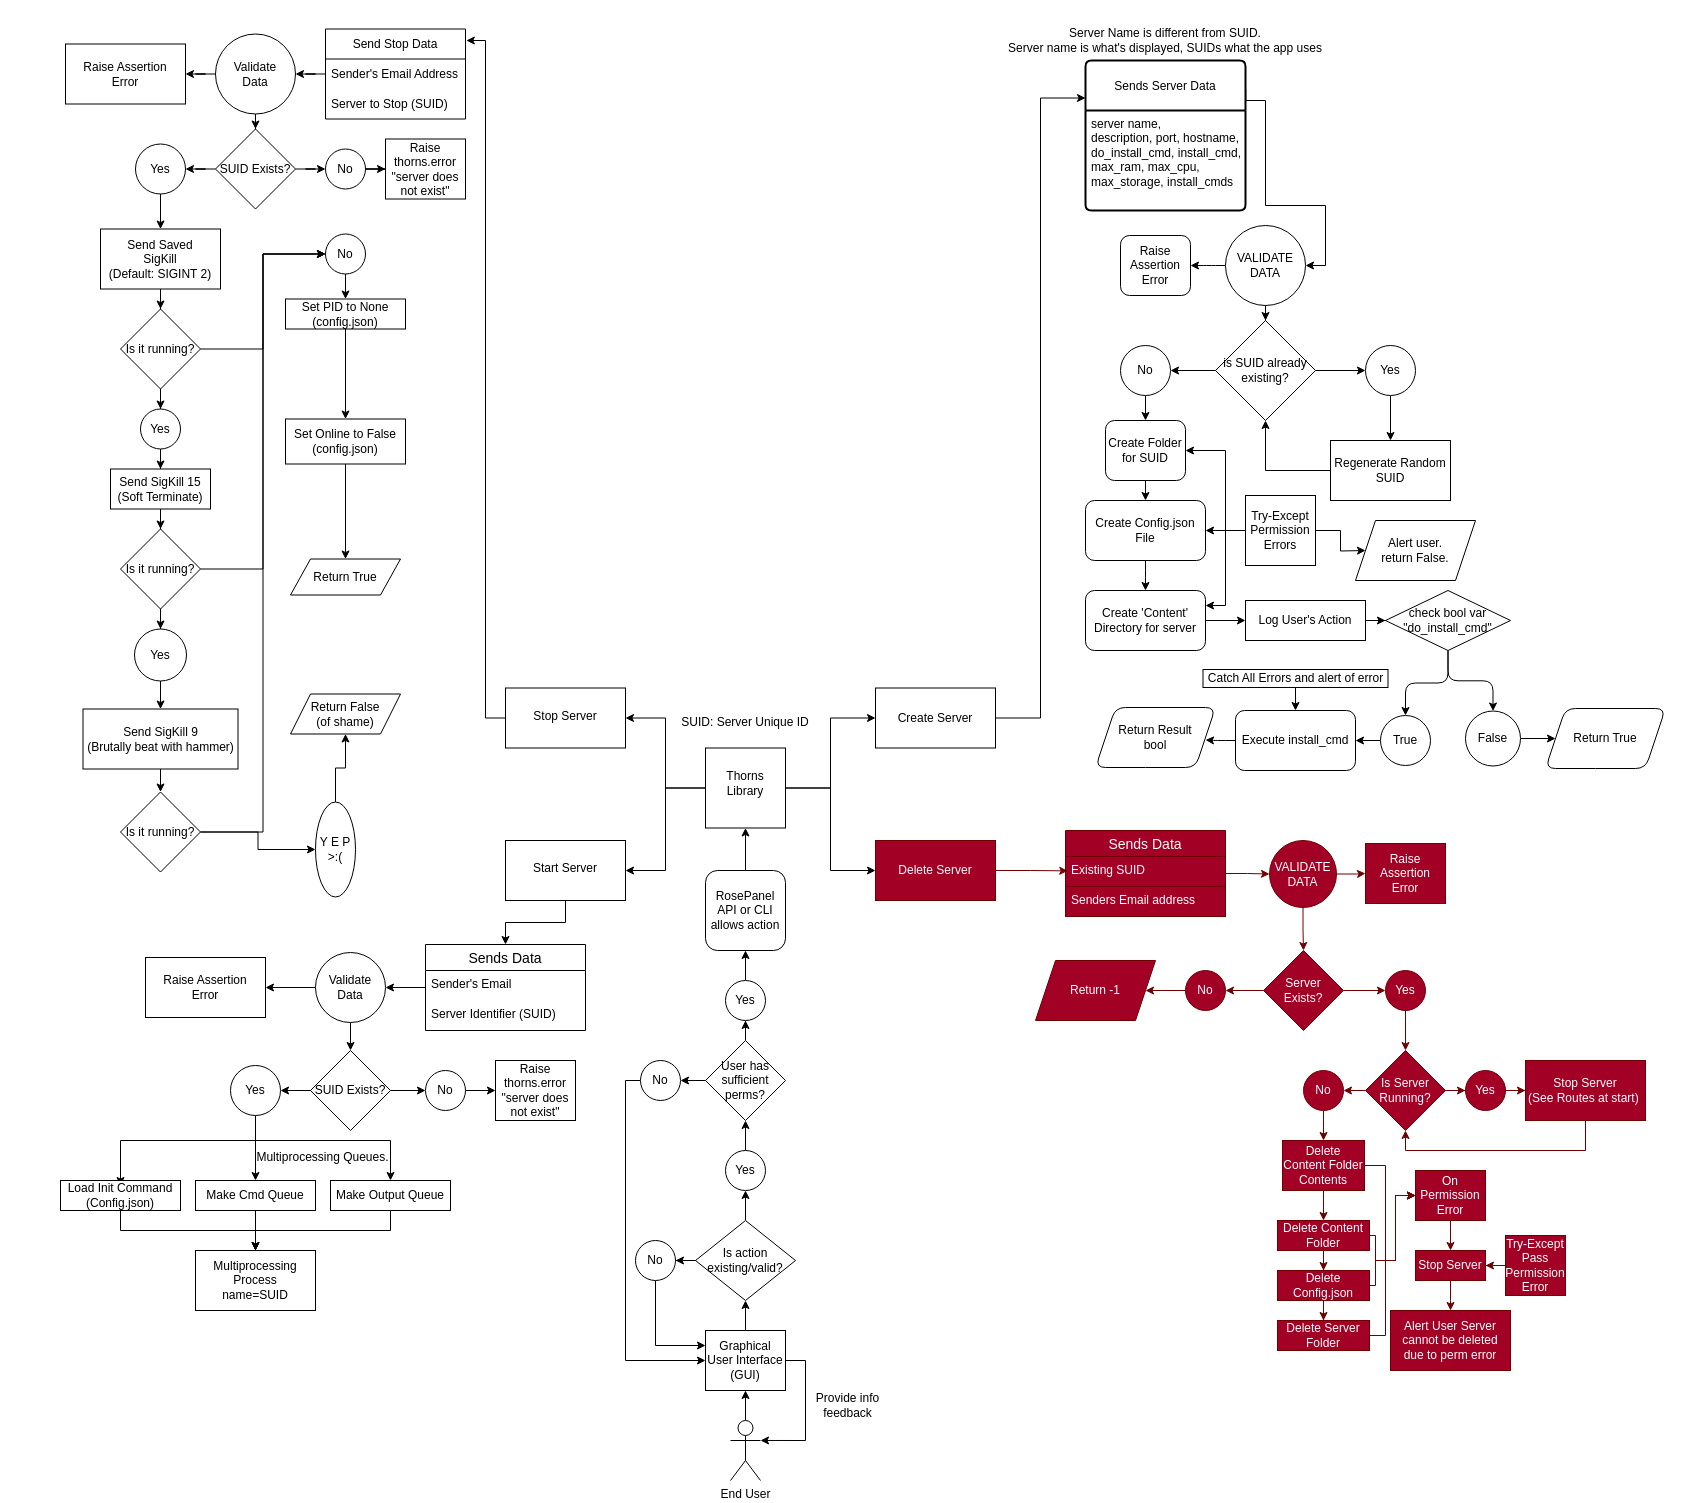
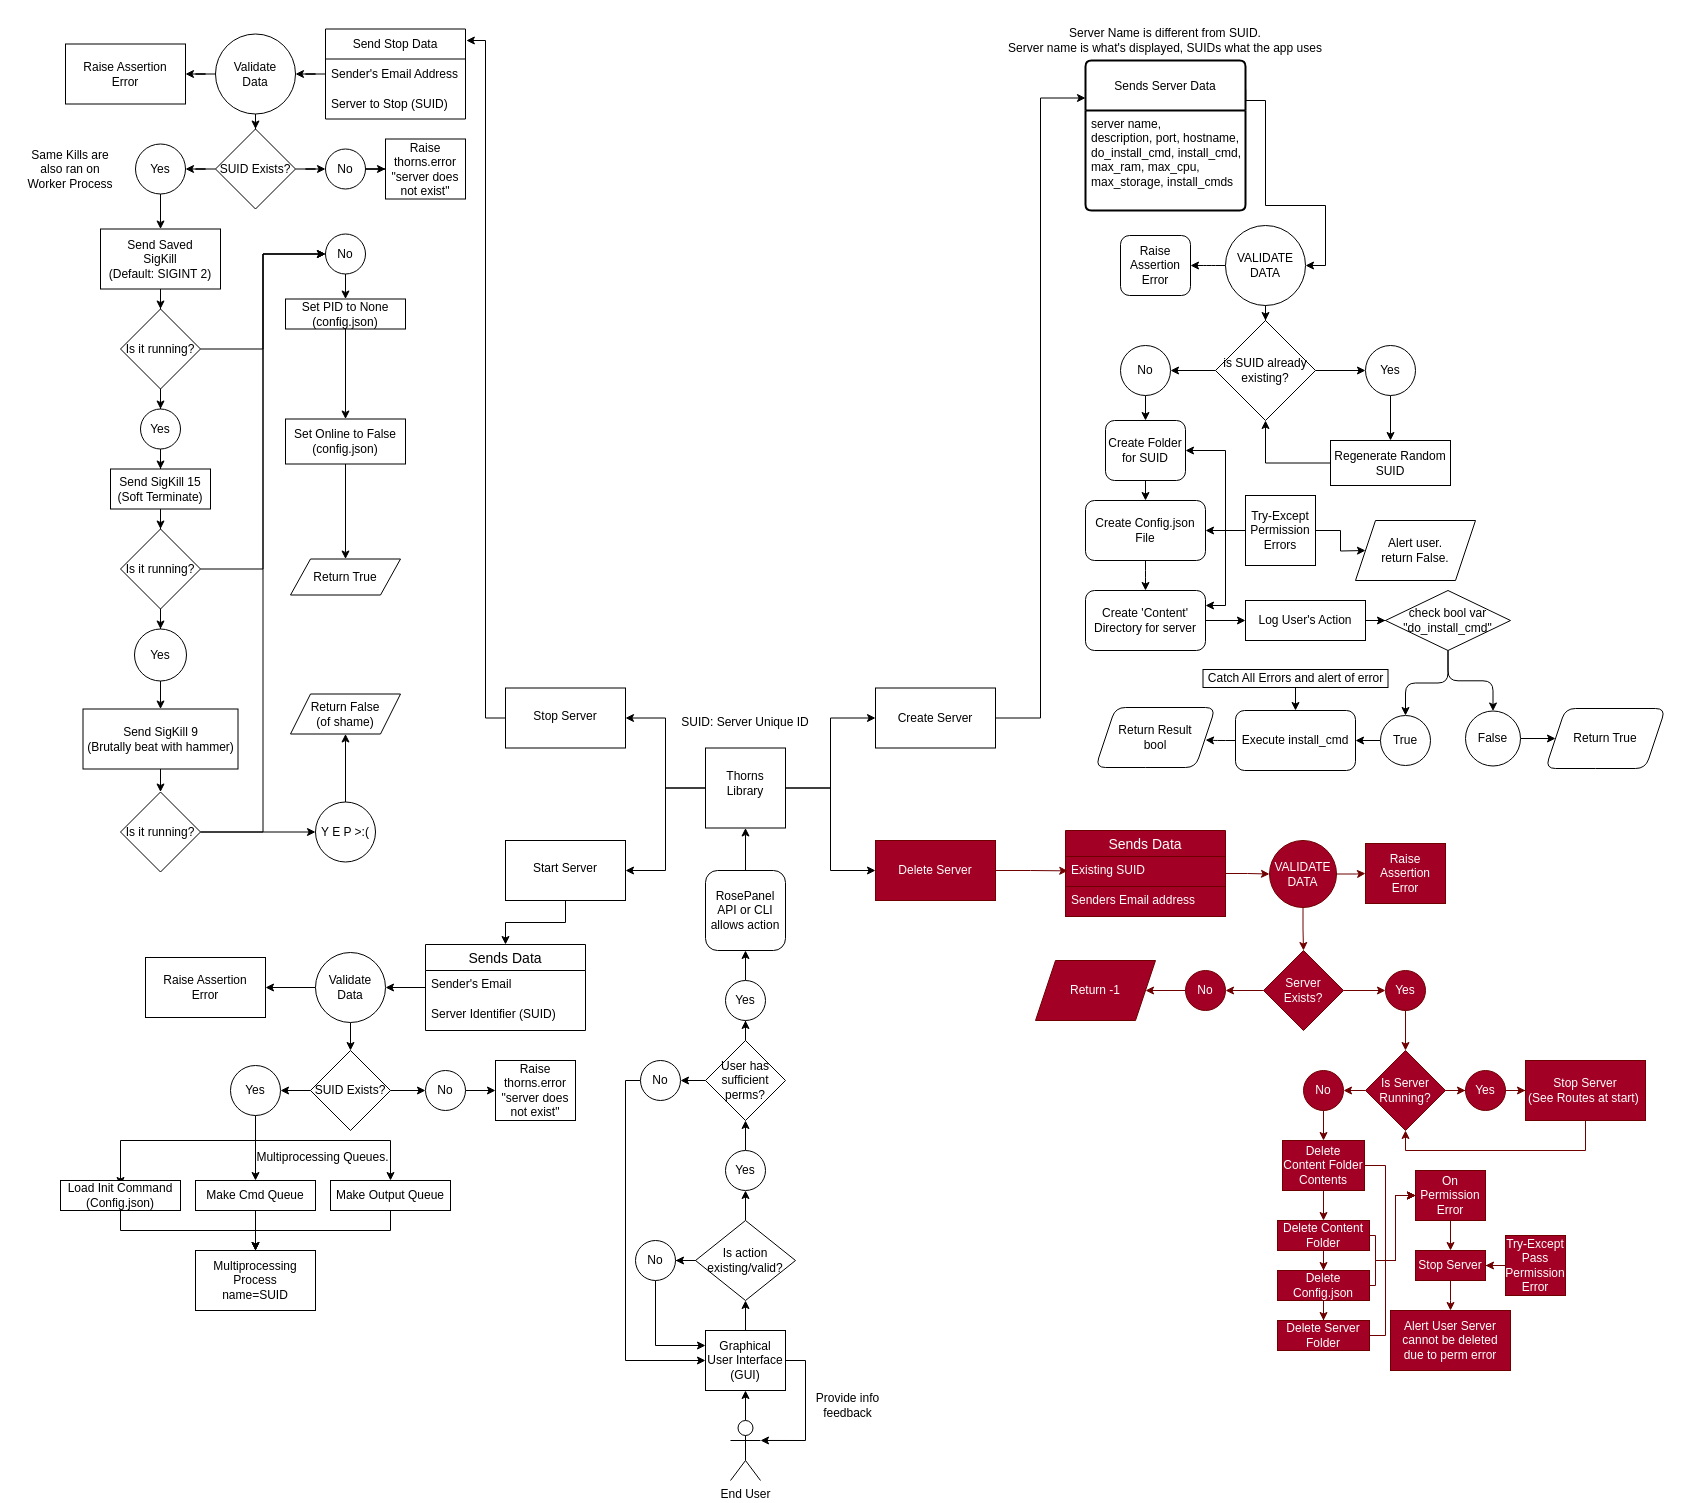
none -> (71, 169)
(1391, 471) -> (1391, 463)
(336, 850) -> (346, 832)
